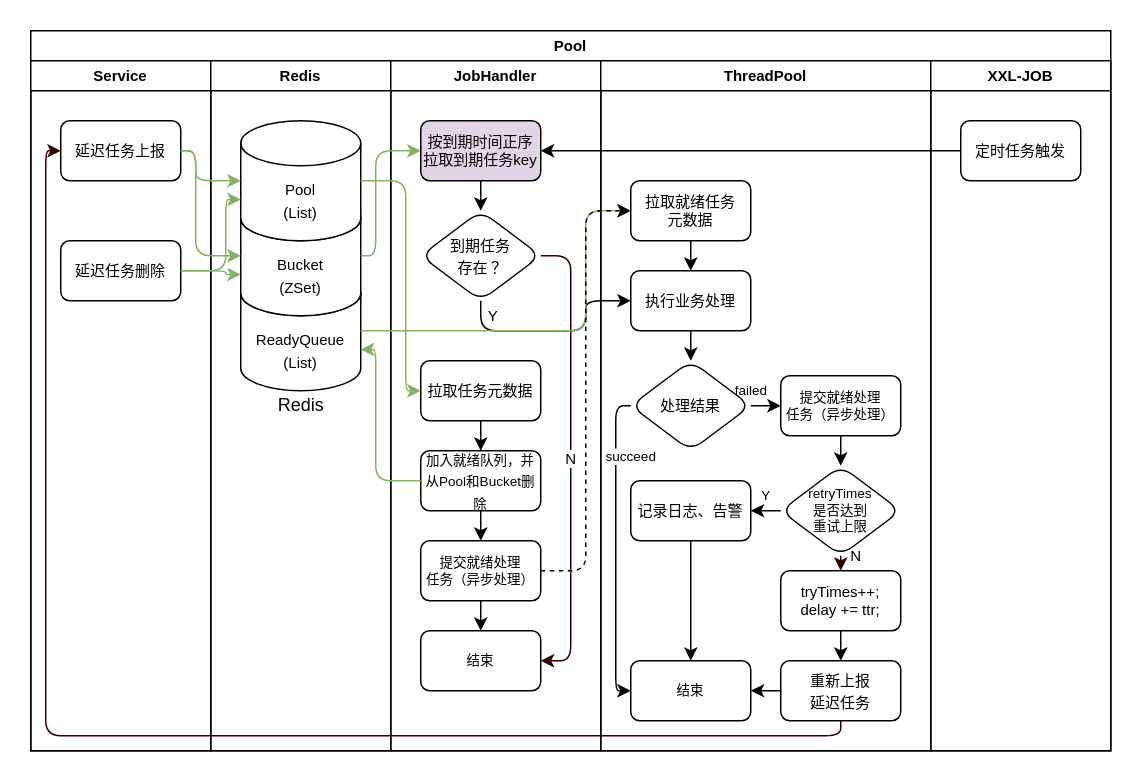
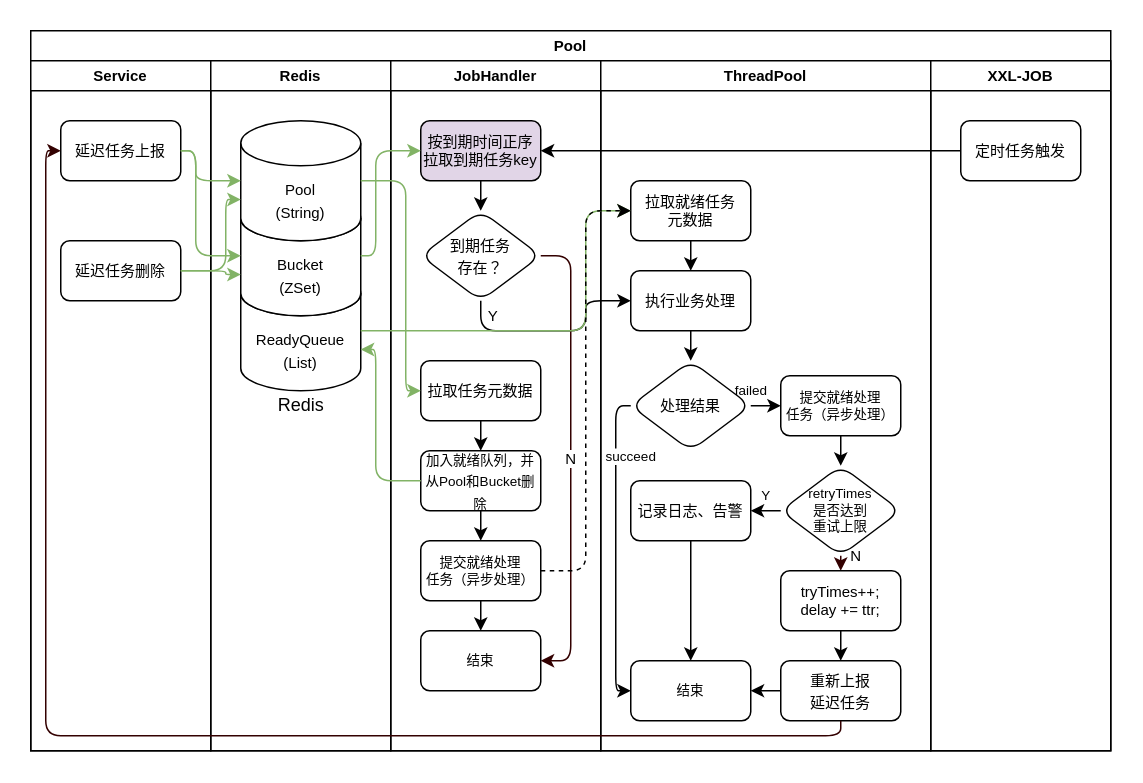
(301, 200) -> (301, 200)
